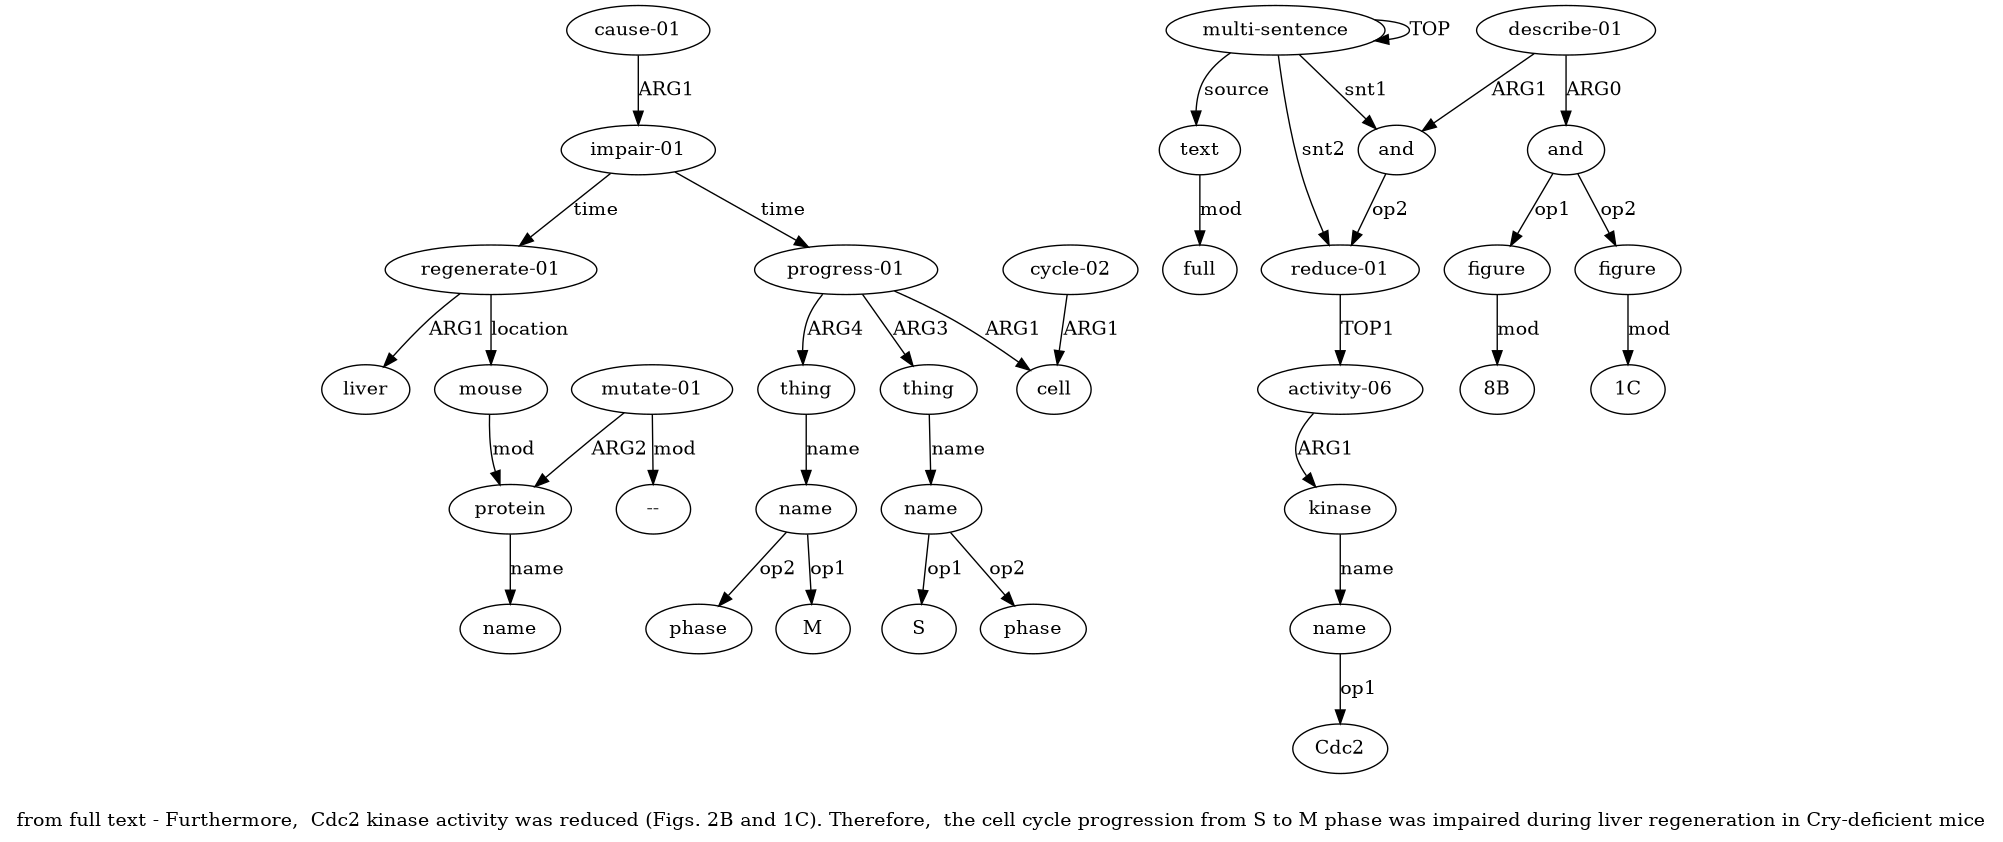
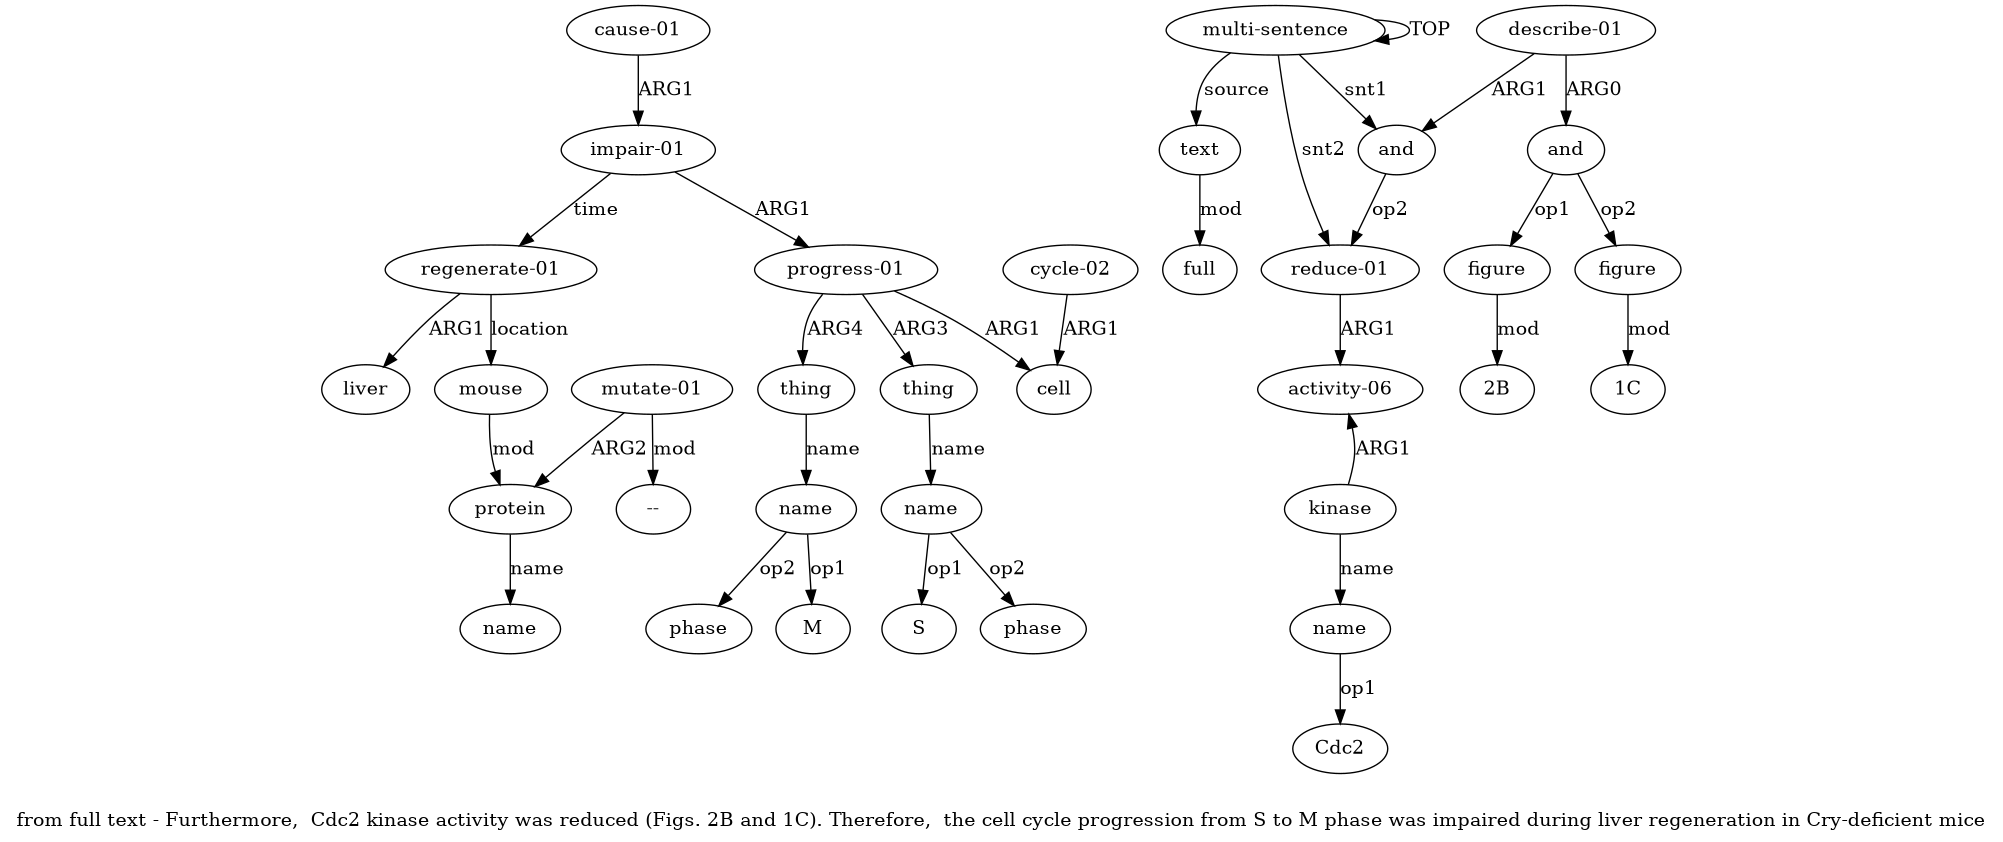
(784, 210) -> (784, 210)
(1368, 330) -> (1368, 330)
(1497, 390) -> (1497, 390)
(1296, 443) -> (1354, 457)
